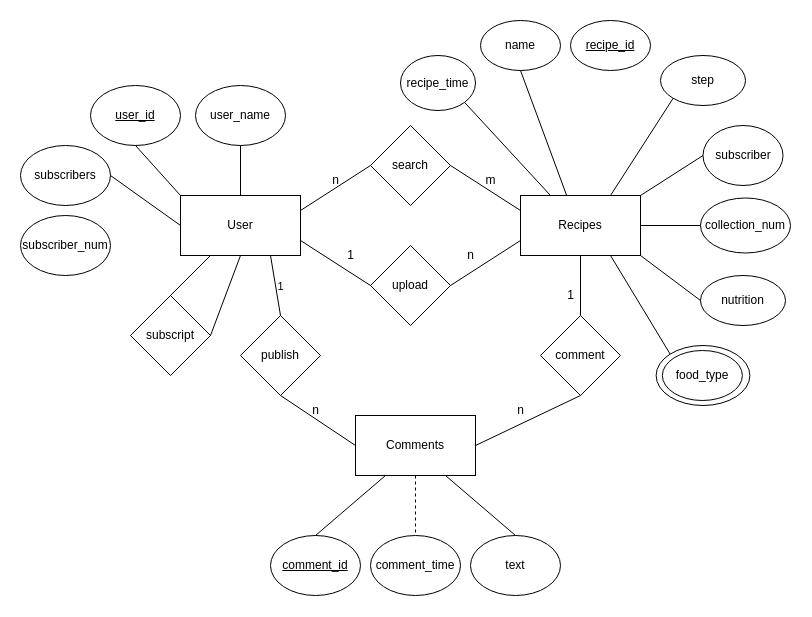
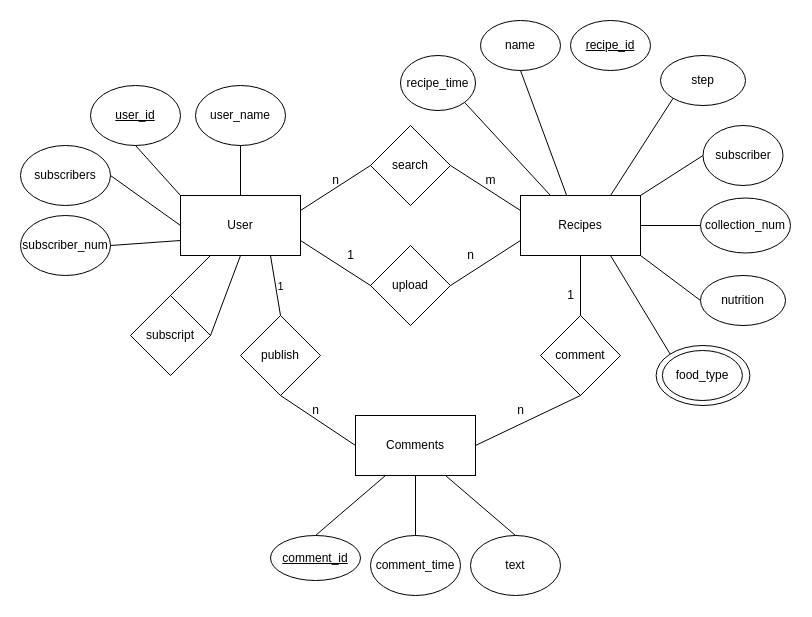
none -> (146, 243)
(416, 506) -> (416, 506)
(316, 566) -> (316, 558)
